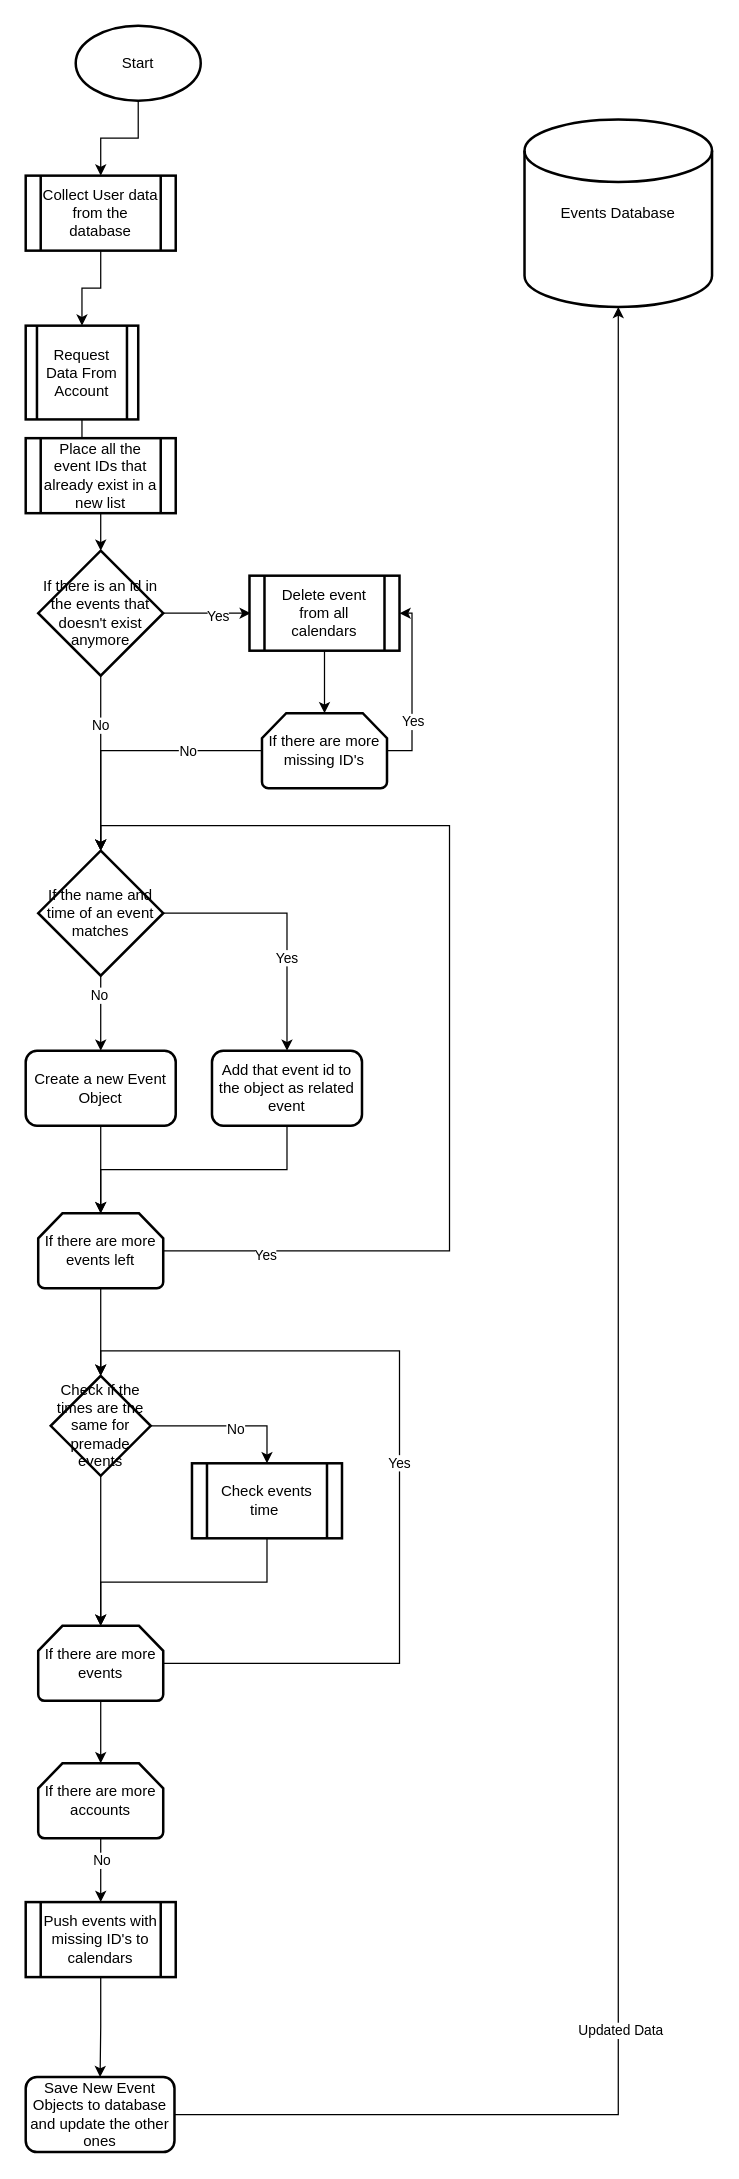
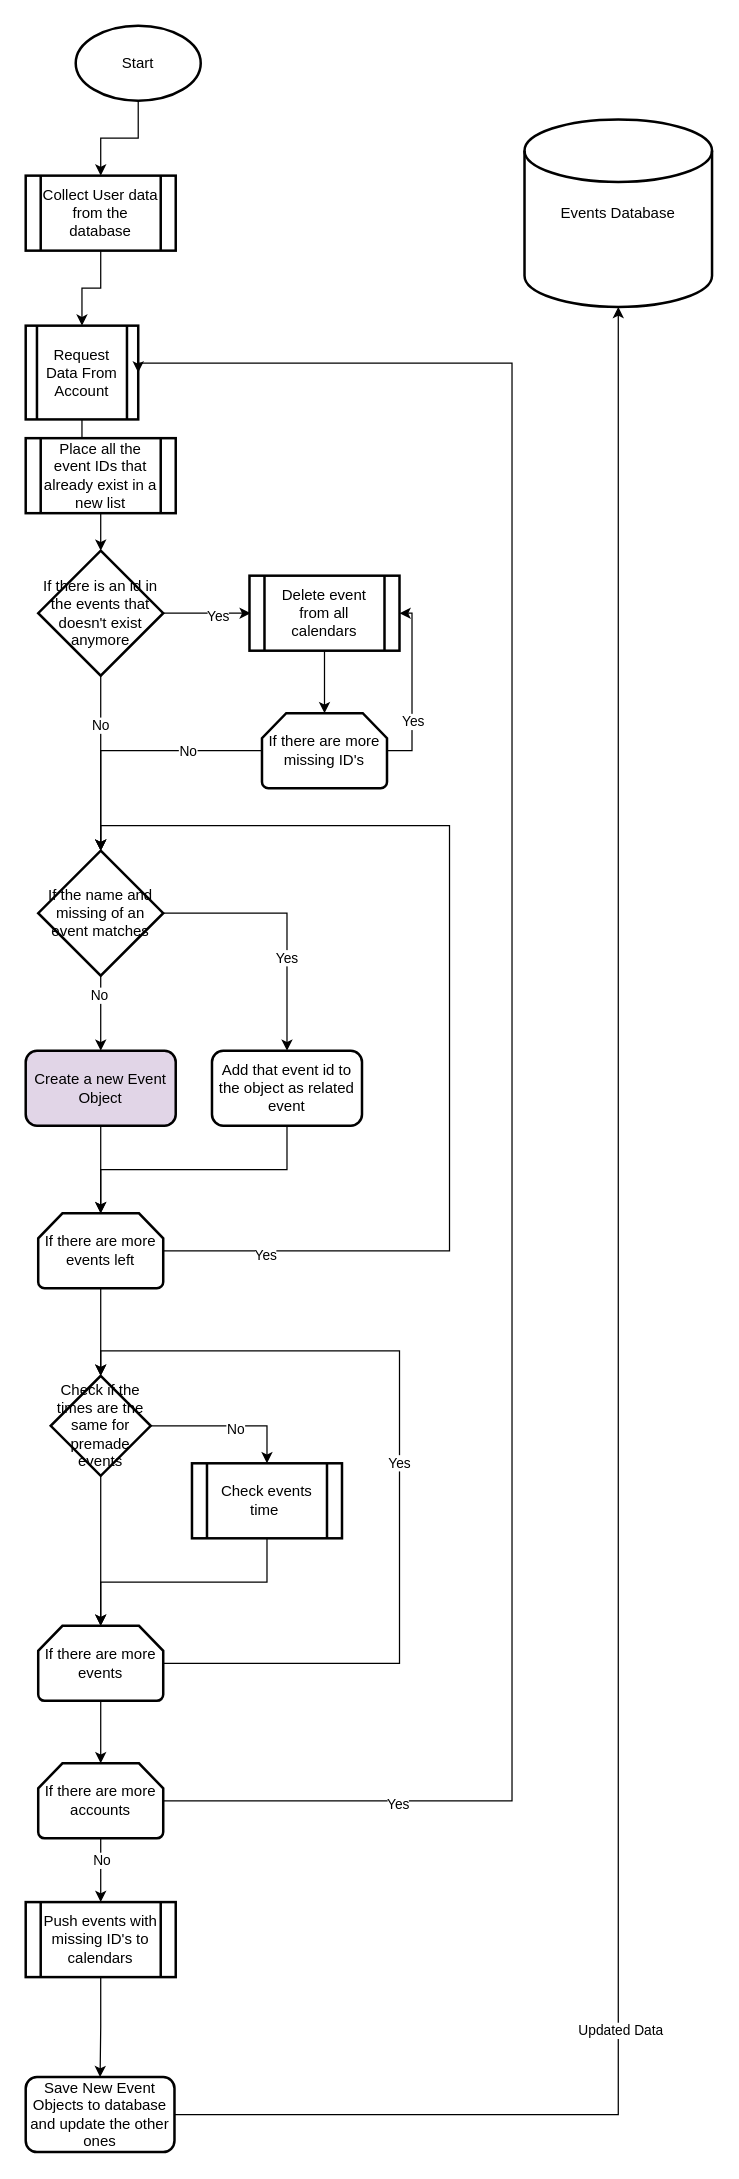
(101, 913) -> (101, 913)
none -> (512, 1069)
(101, 1088) -> (101, 1088)
